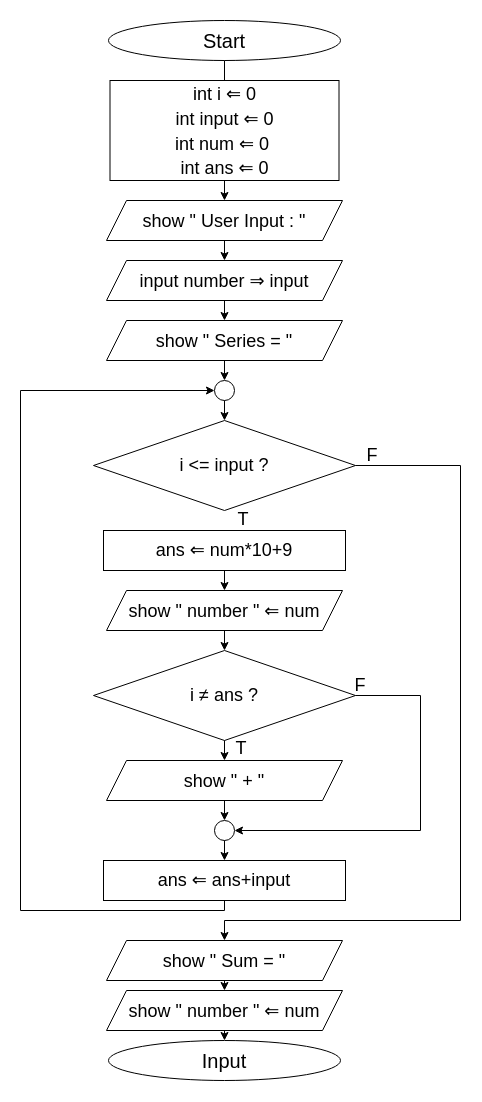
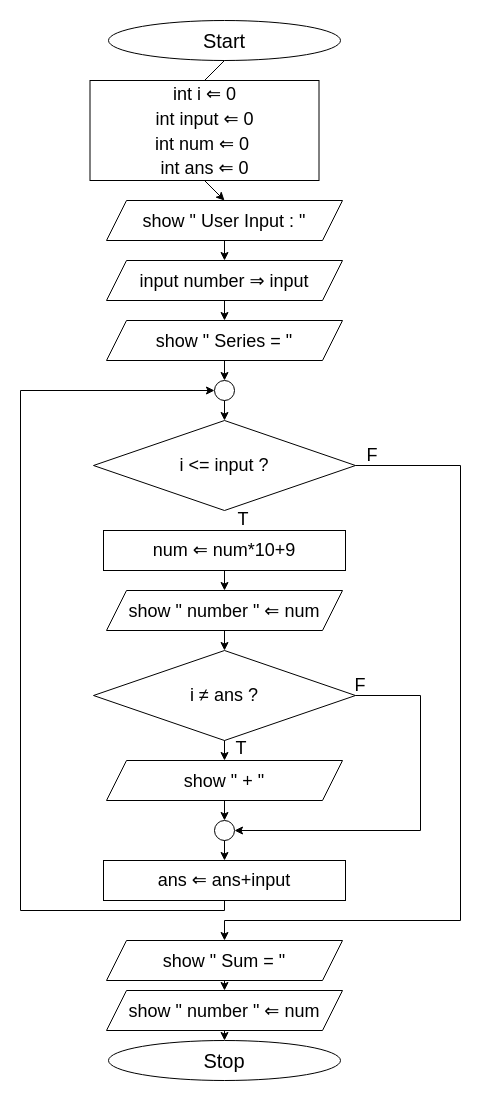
(225, 131) -> (205, 131)
(225, 551) -> (225, 551)
(225, 1061) -> (225, 1061)
